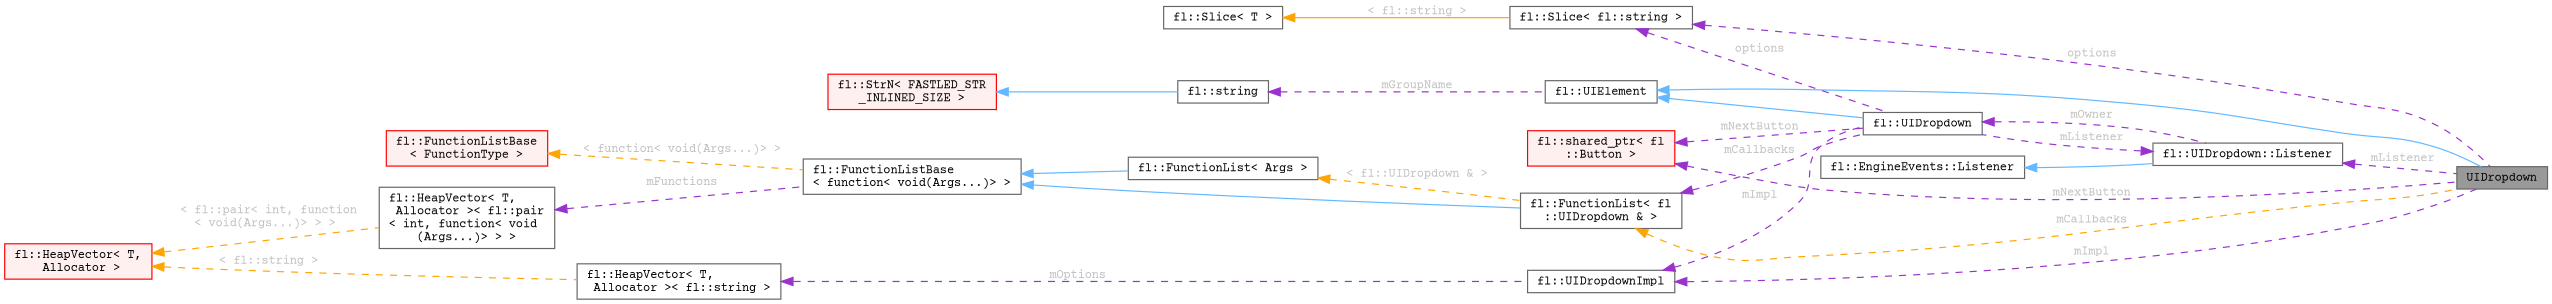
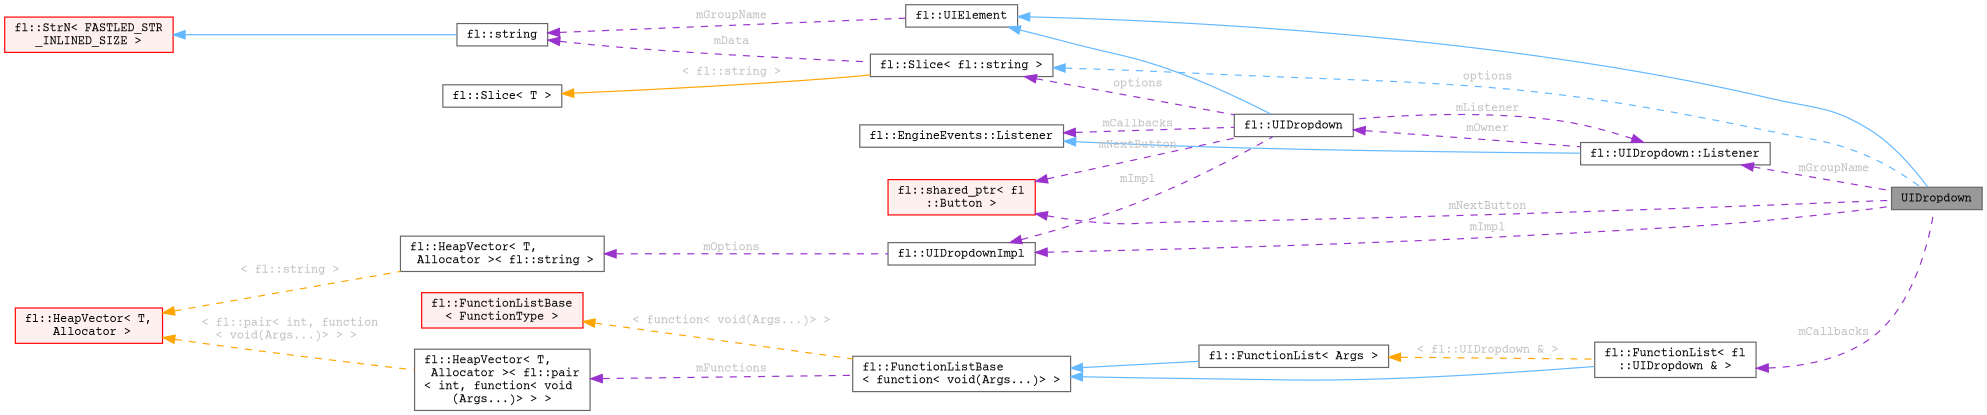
none -> (715, 54)
(2106, 67) -> (1501, 89)
(2400, 158) -> (1831, 168)
(1779, 164) -> (1155, 130)
(2051, 237) -> (1885, 325)
